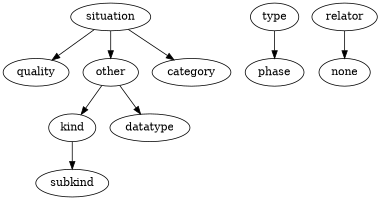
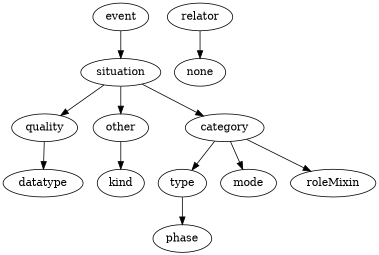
none -> (121, 17)
(128, 97) -> (44, 152)
none -> (206, 153)
(72, 183) -> none
none -> (249, 183)
none -> (333, 183)
